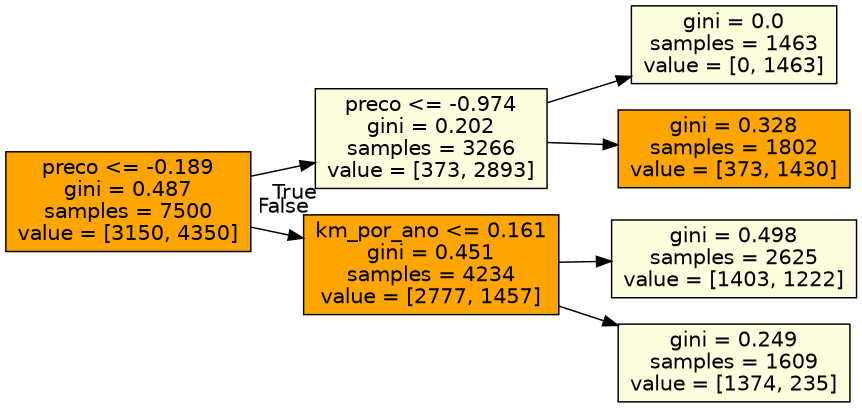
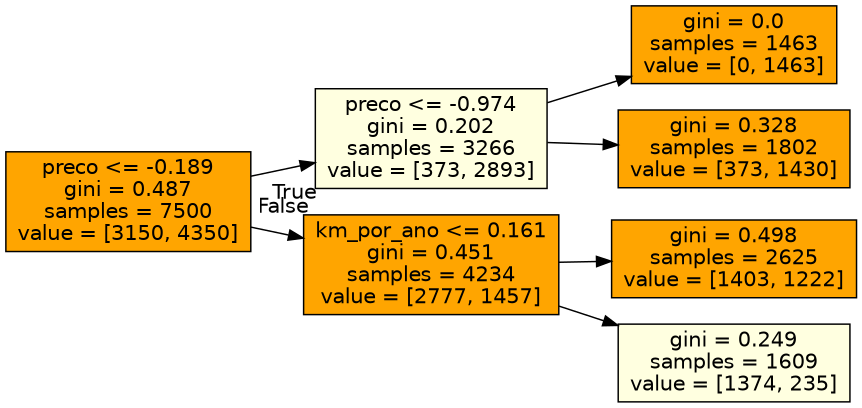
(734, 45) -> (734, 45)
(734, 259) -> (734, 259)
